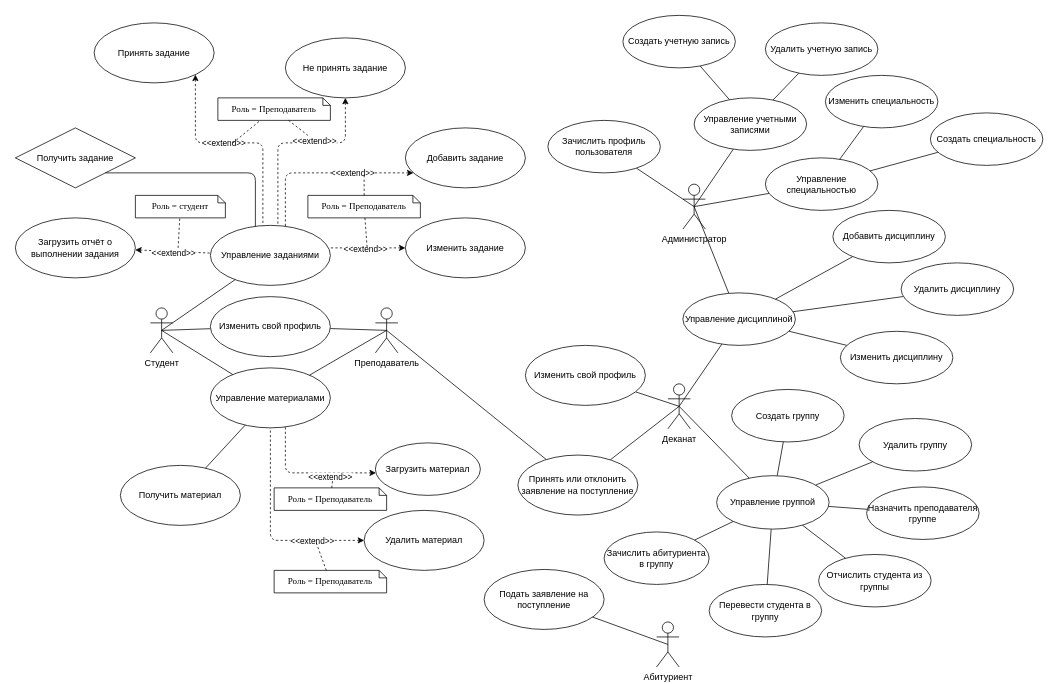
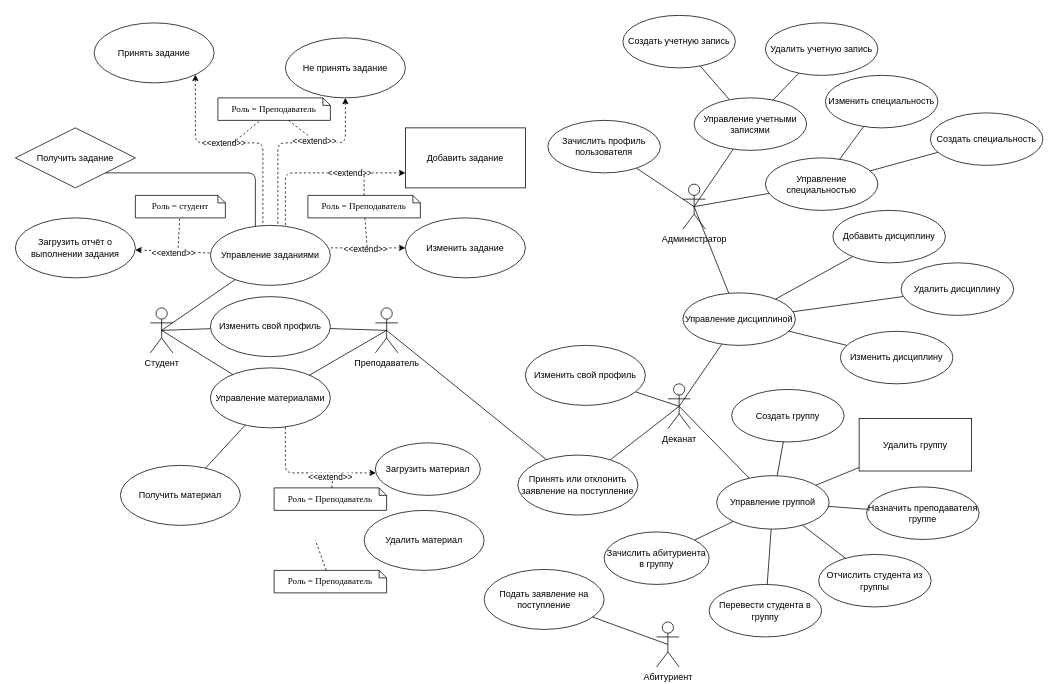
(465, 158) -> (465, 158)
(915, 445) -> (915, 445)
(270, 527) -> none
